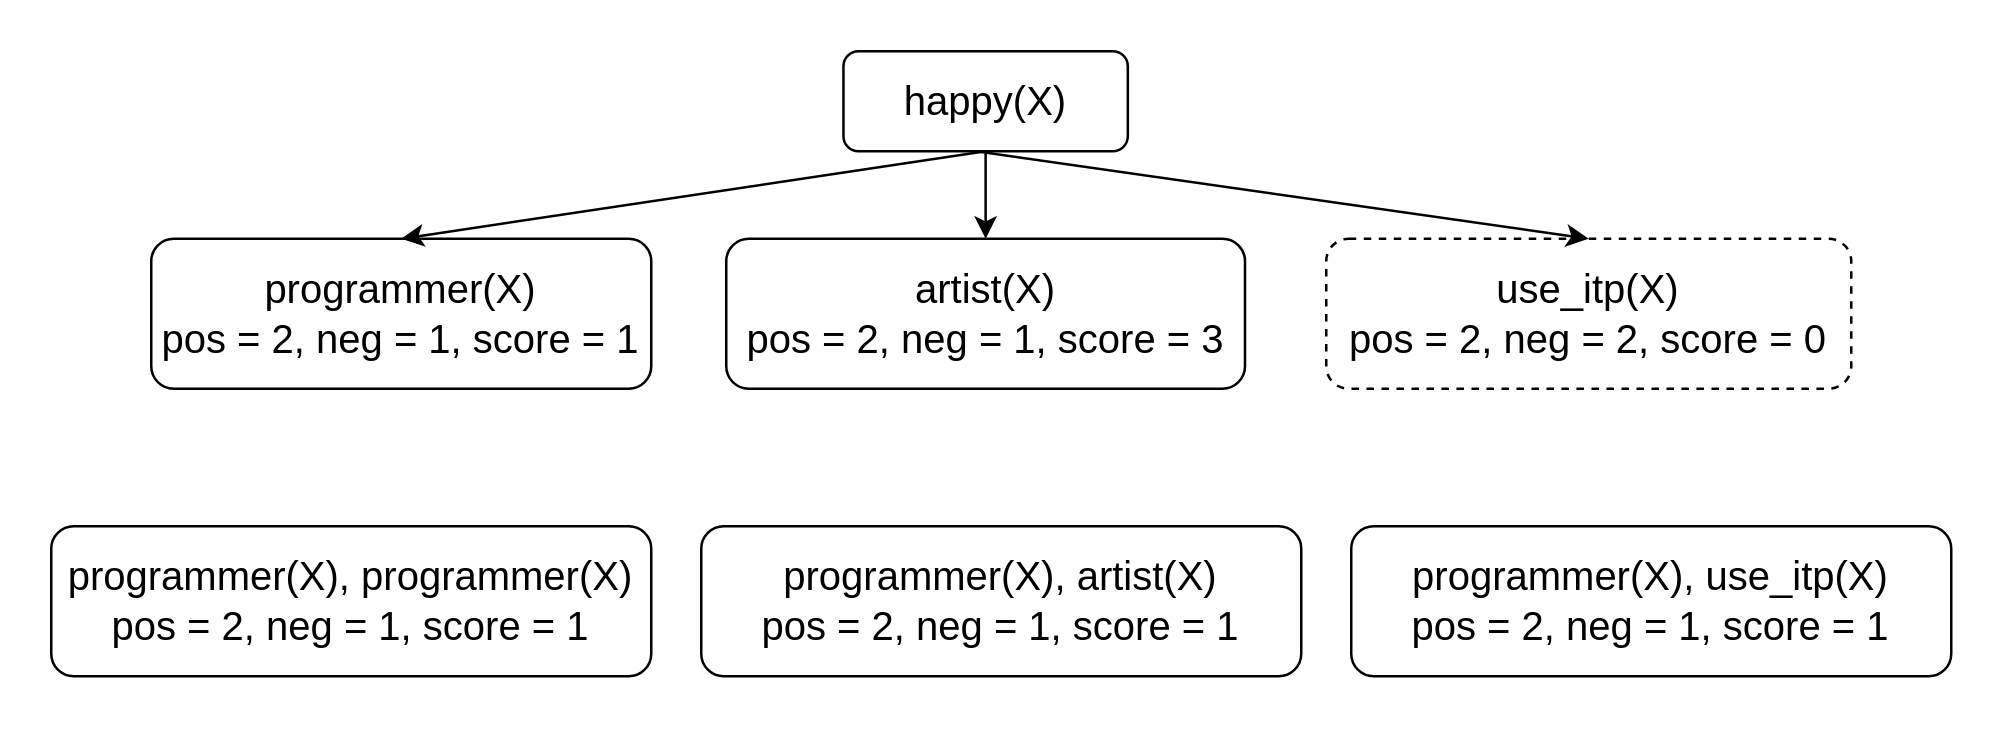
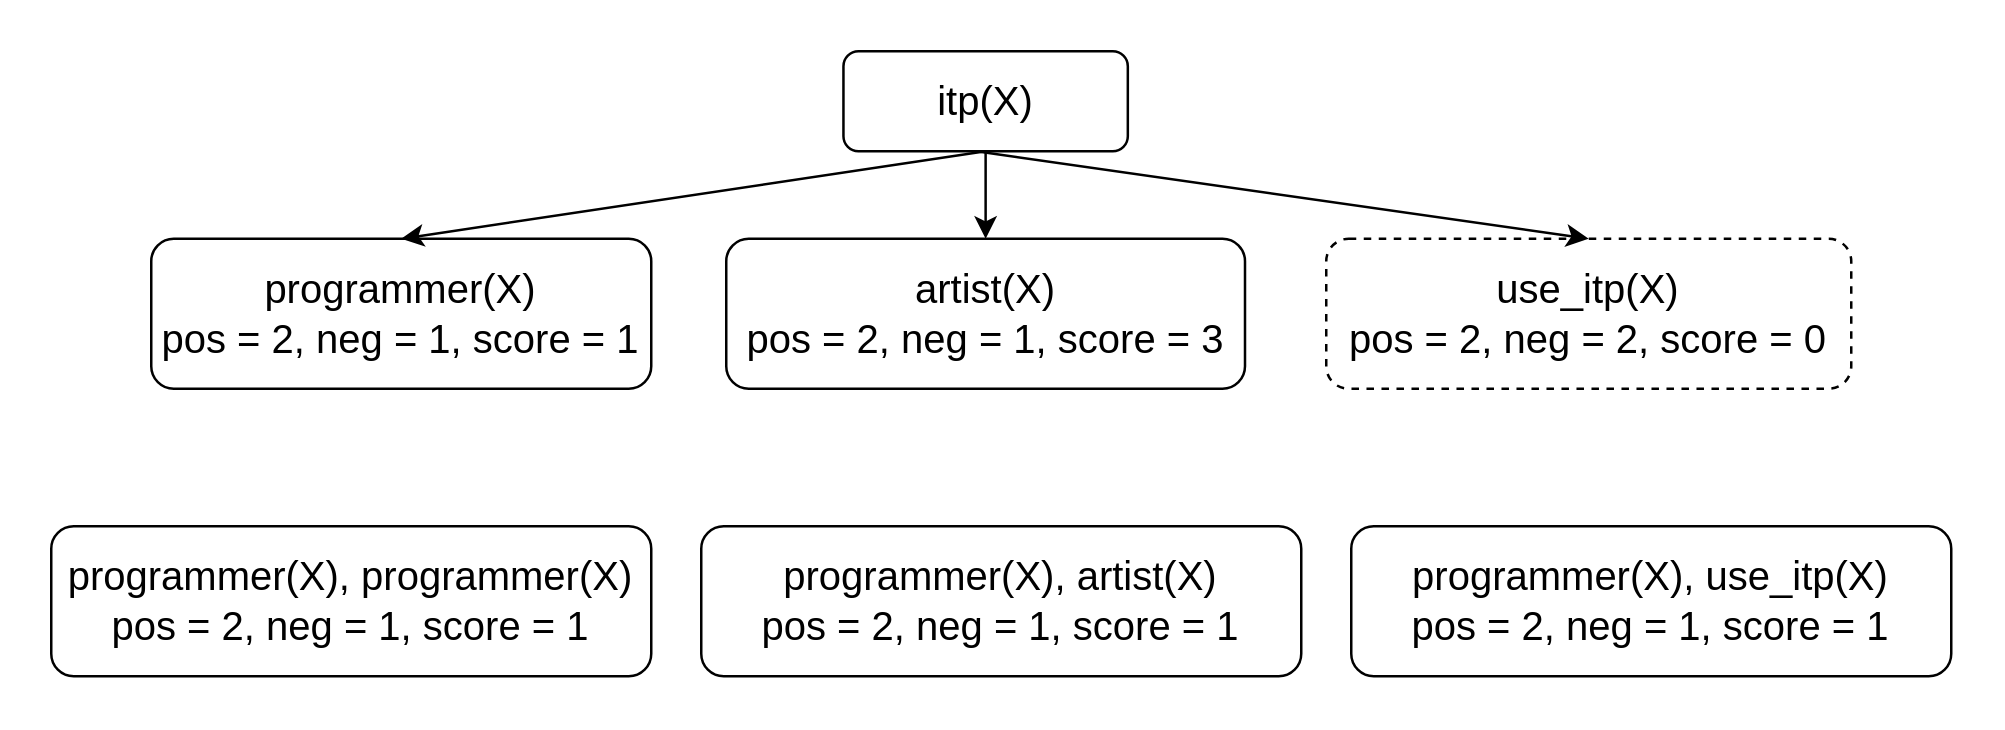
(986, 101) -> (986, 101)
